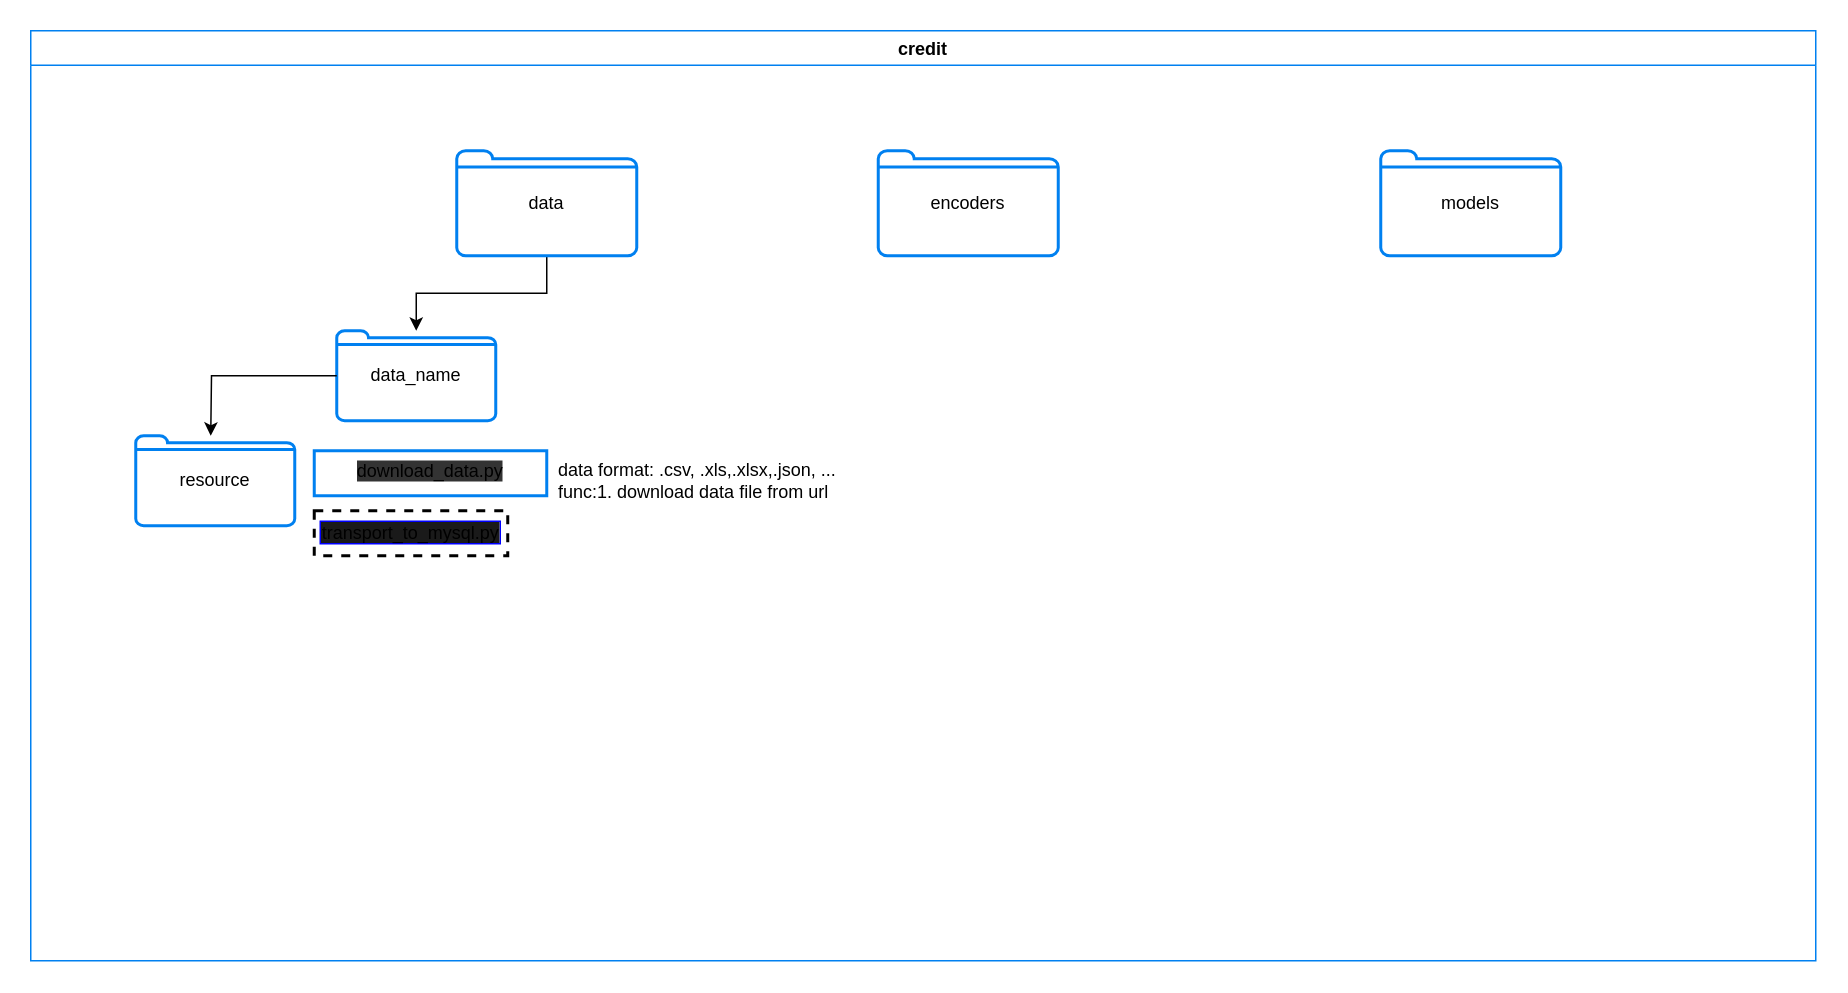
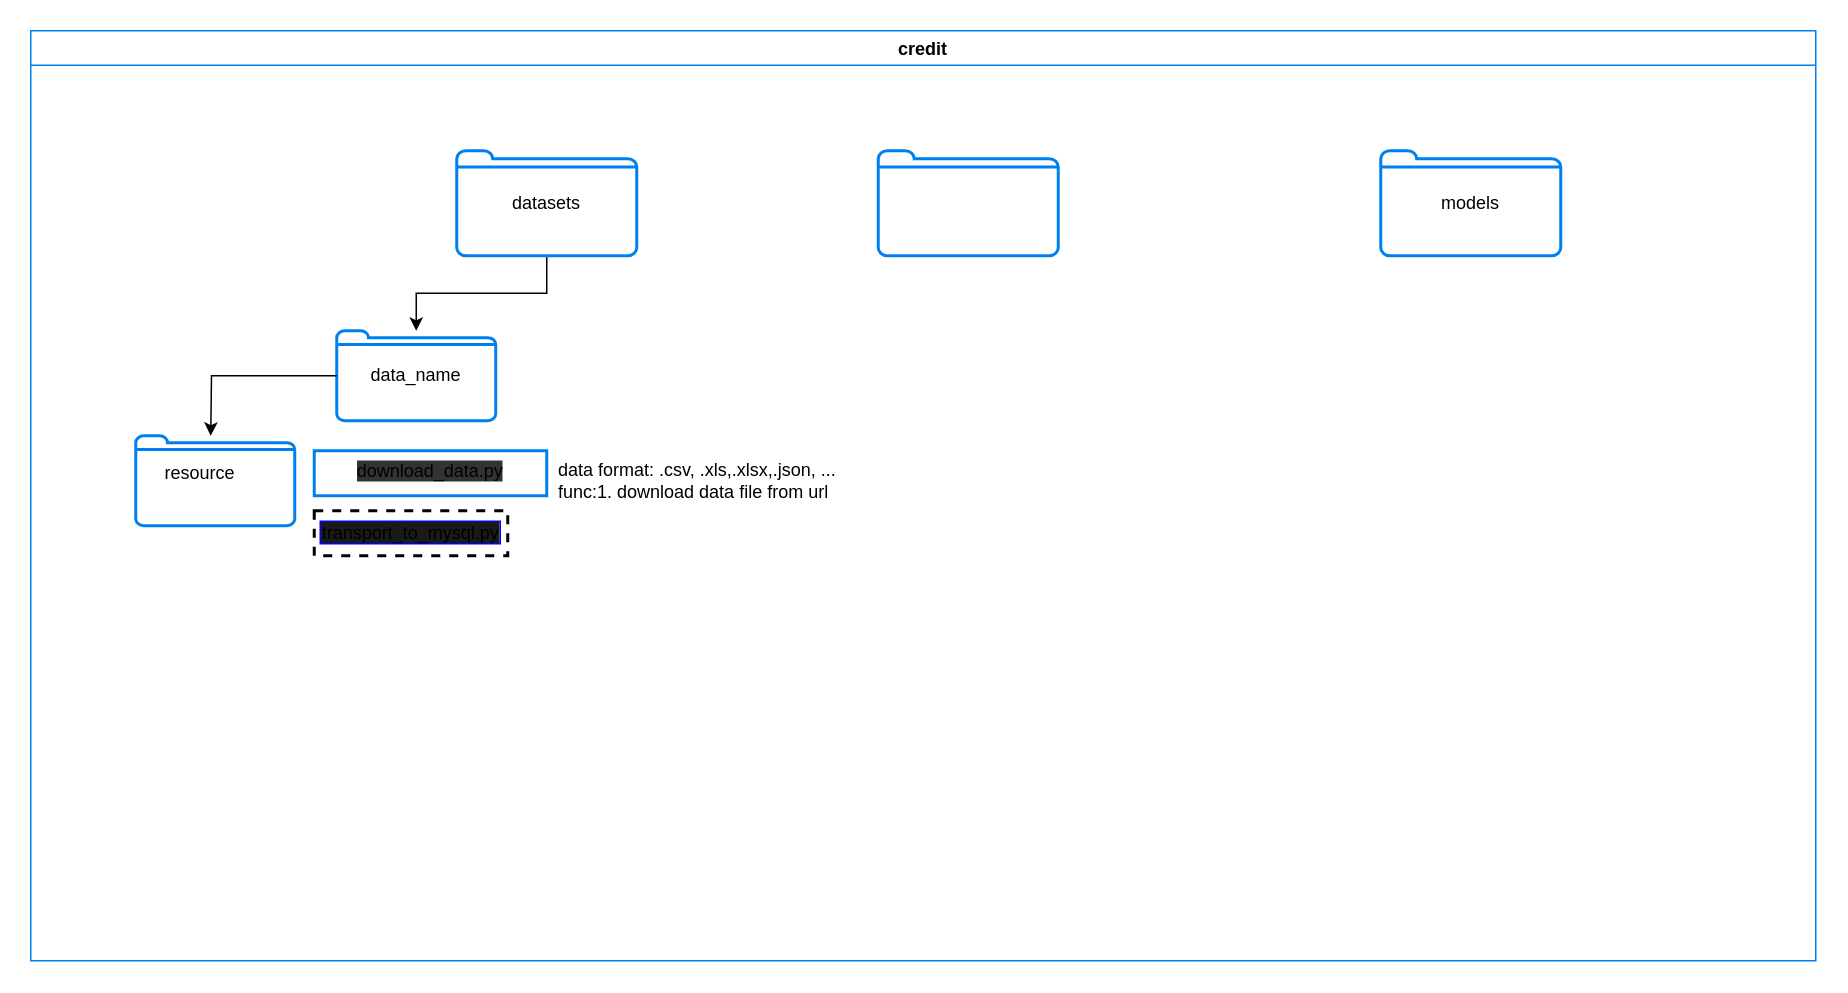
(547, 203) -> (547, 203)
(968, 203) -> none
(215, 481) -> (200, 473)
